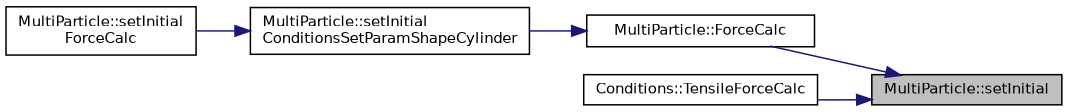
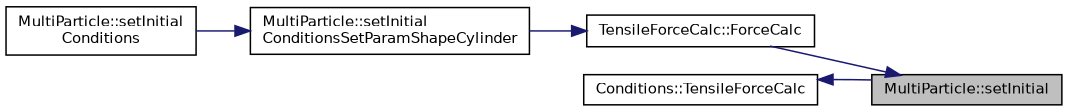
(101, 31) -> (101, 31)
(701, 31) -> (701, 31)
(837, 100) -> (853, 80)
